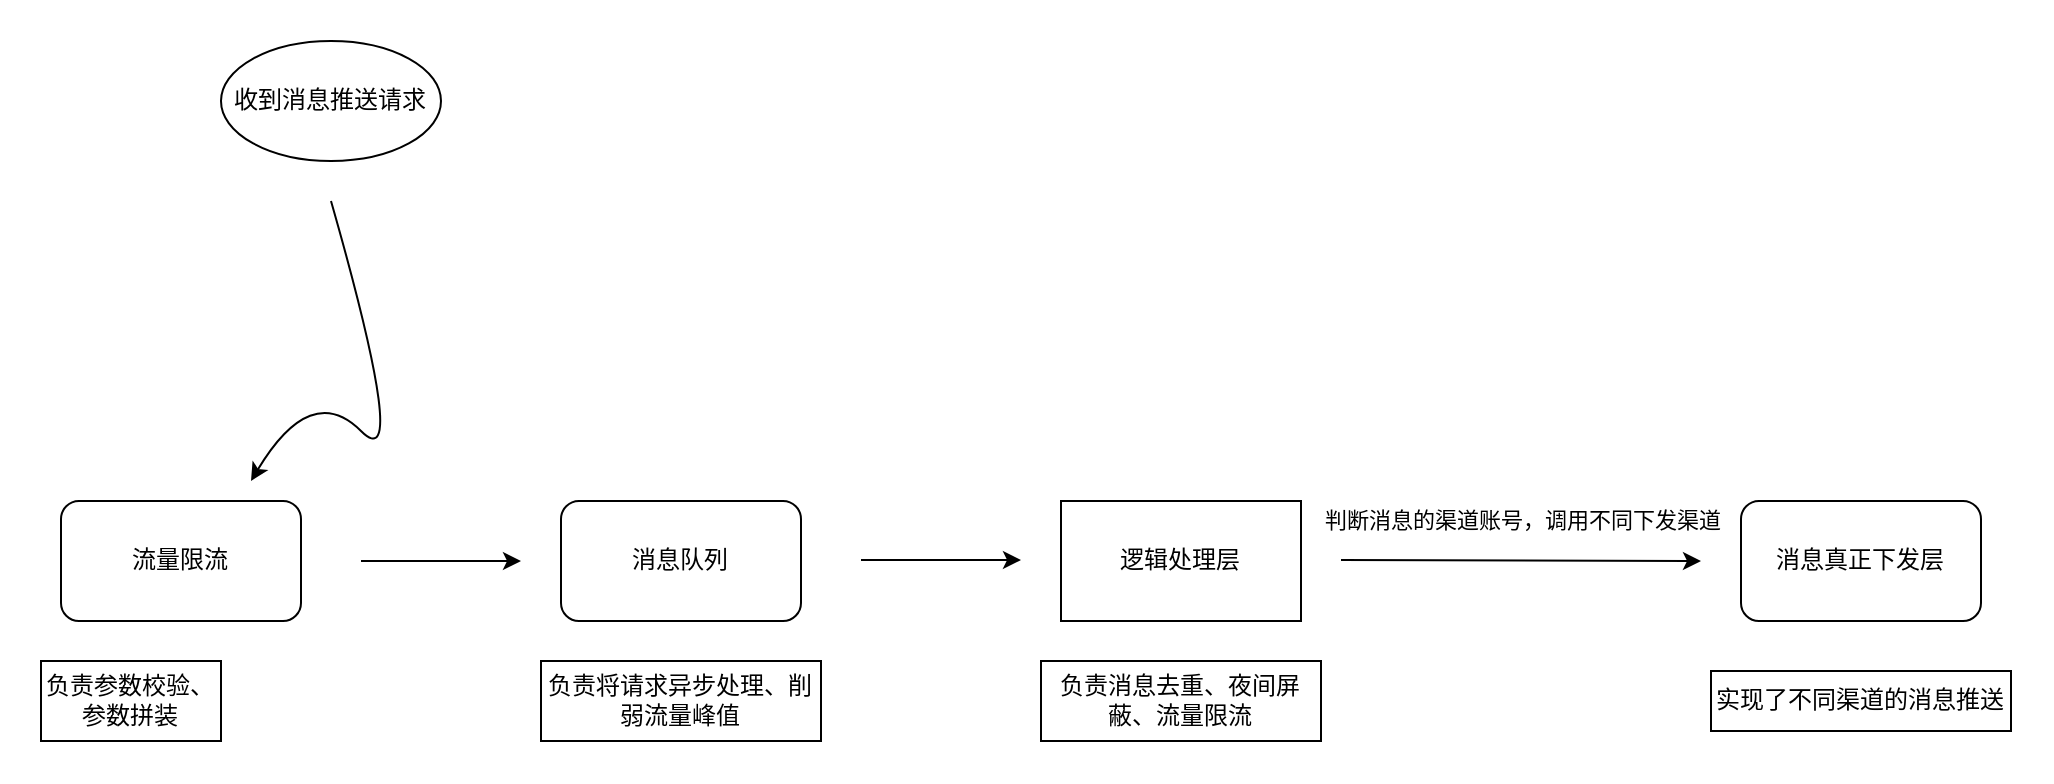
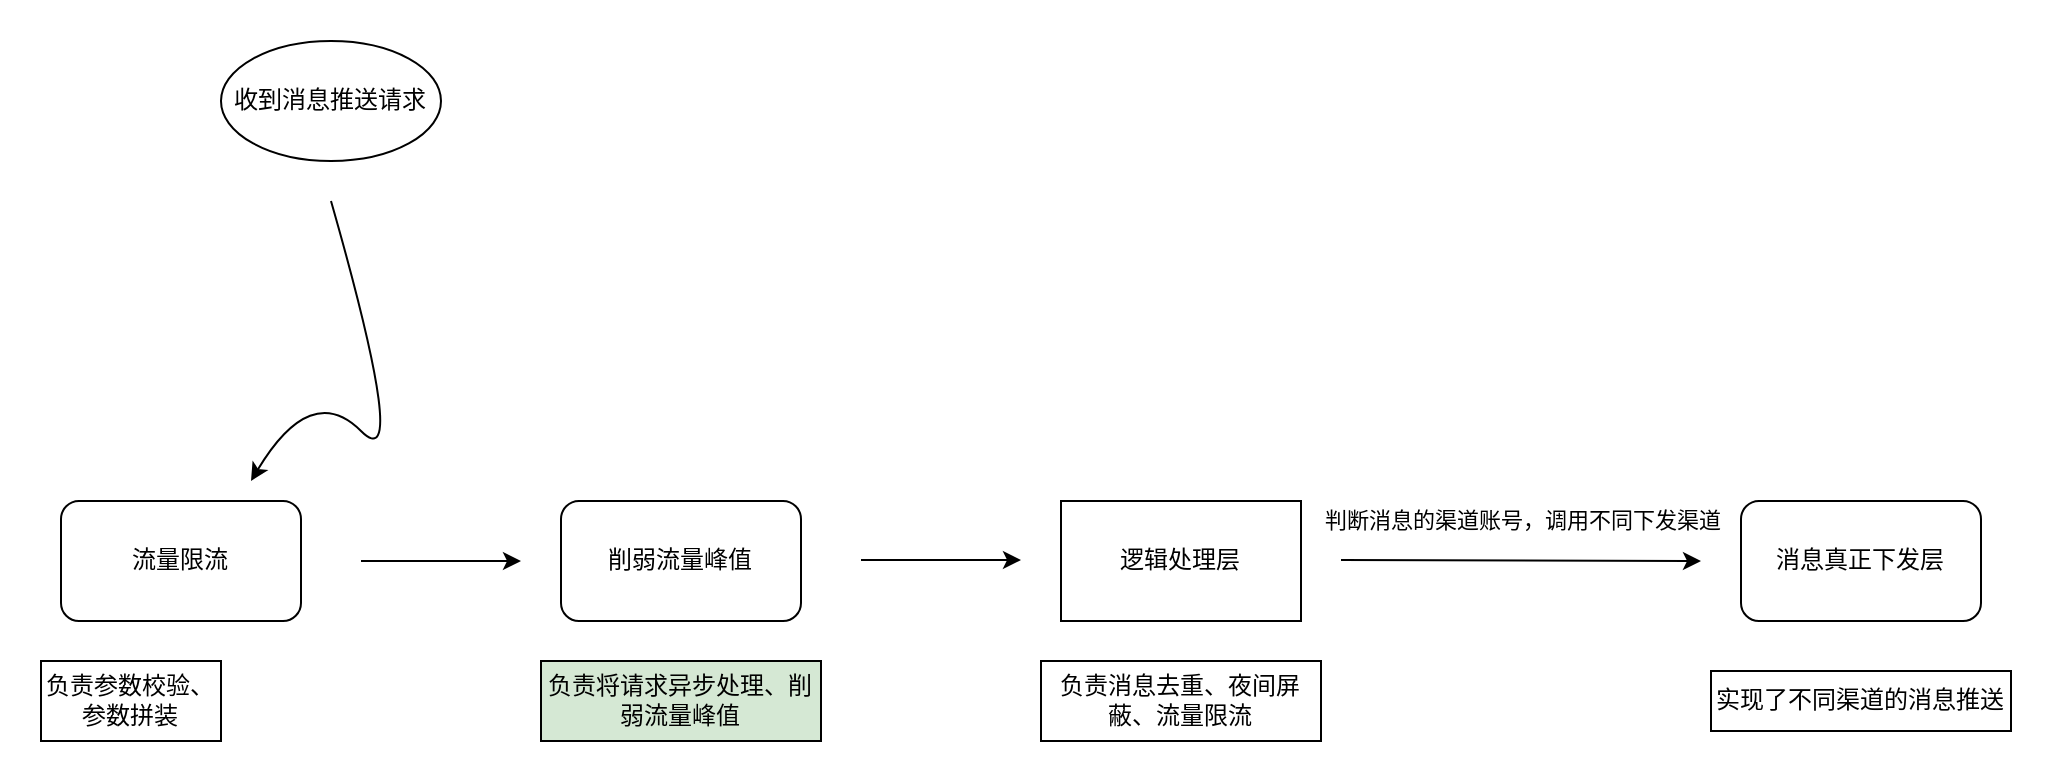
(681, 561) -> (681, 561)
(681, 701) -> (681, 701)
